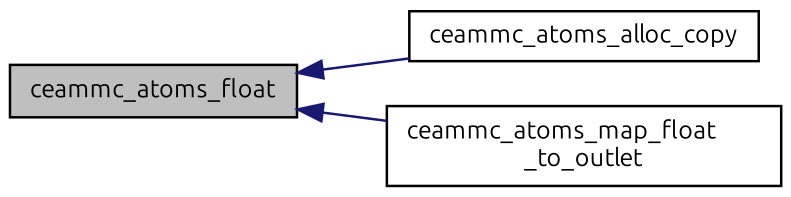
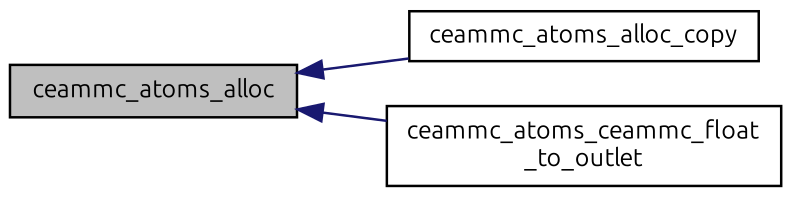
(153, 91) -> (153, 91)
(584, 146) -> (584, 146)
